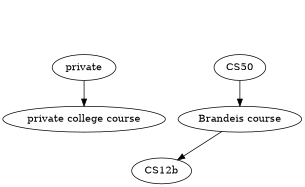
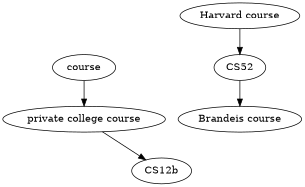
none -> (240, 16)
(84, 67) -> (84, 67)
(240, 67) -> (240, 67)
(203, 144) -> (121, 144)
